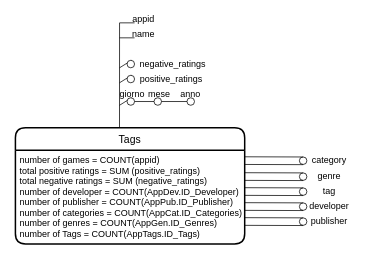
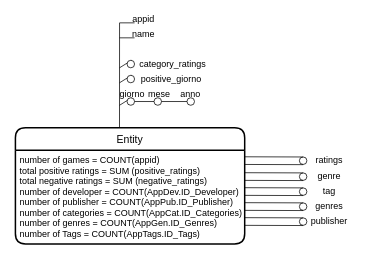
(173, 64) -> (173, 64)
(171, 79) -> (171, 79)
(130, 140) -> (130, 140)
(330, 161) -> (330, 161)
(330, 207) -> (330, 207)
